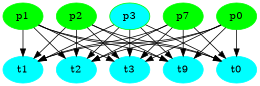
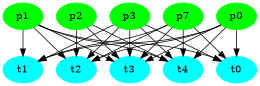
(130, 16) -> (130, 16)
(53, 40) -> none
(153, 42) -> none
(183, 70) -> (183, 70)
